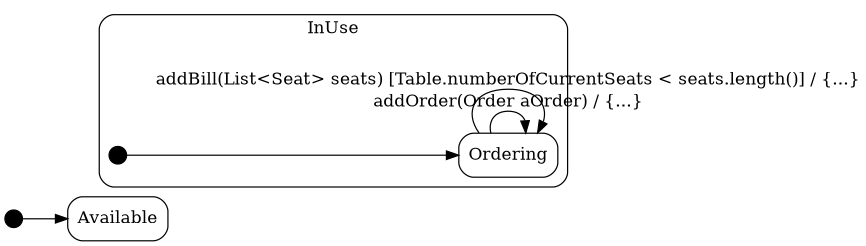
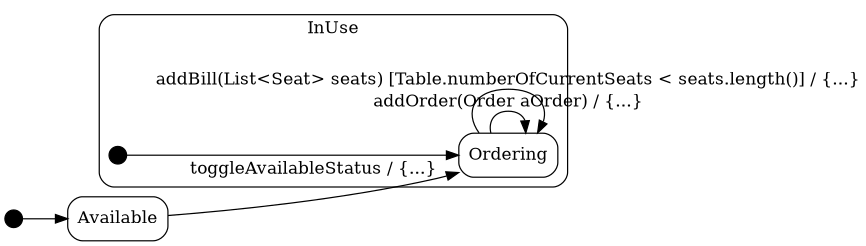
none -> (308, 201)
